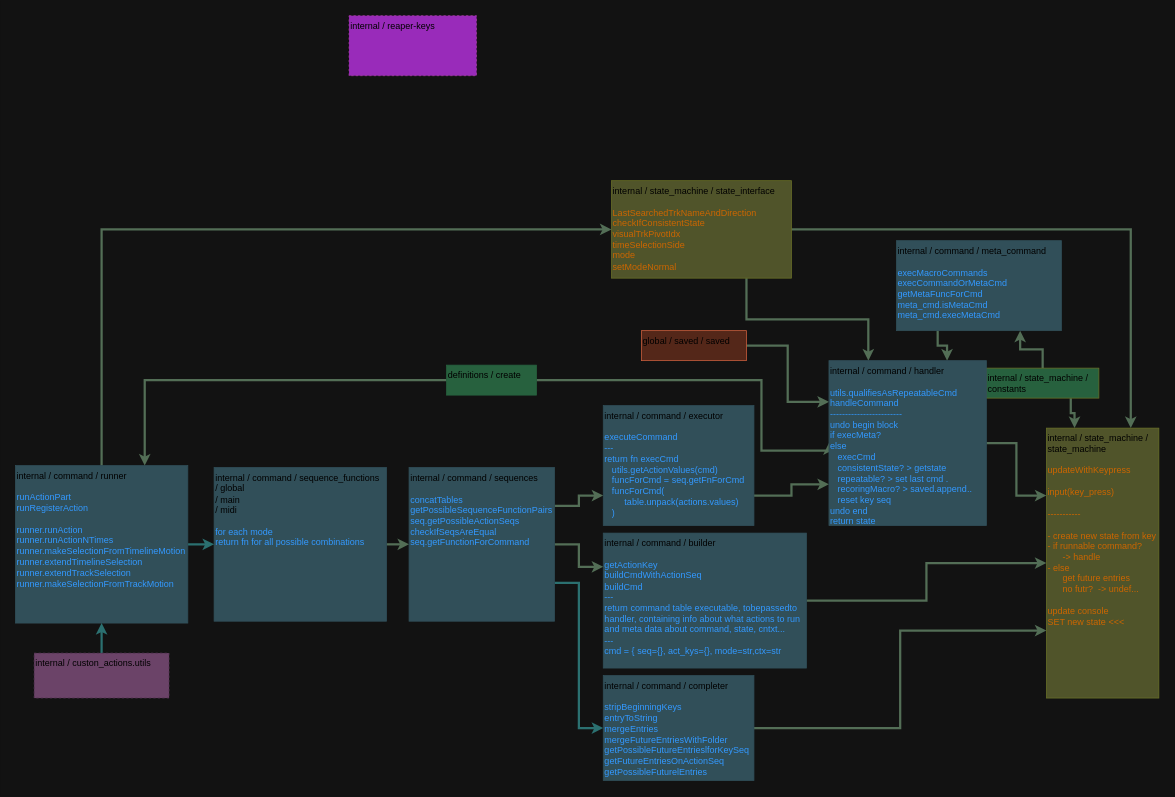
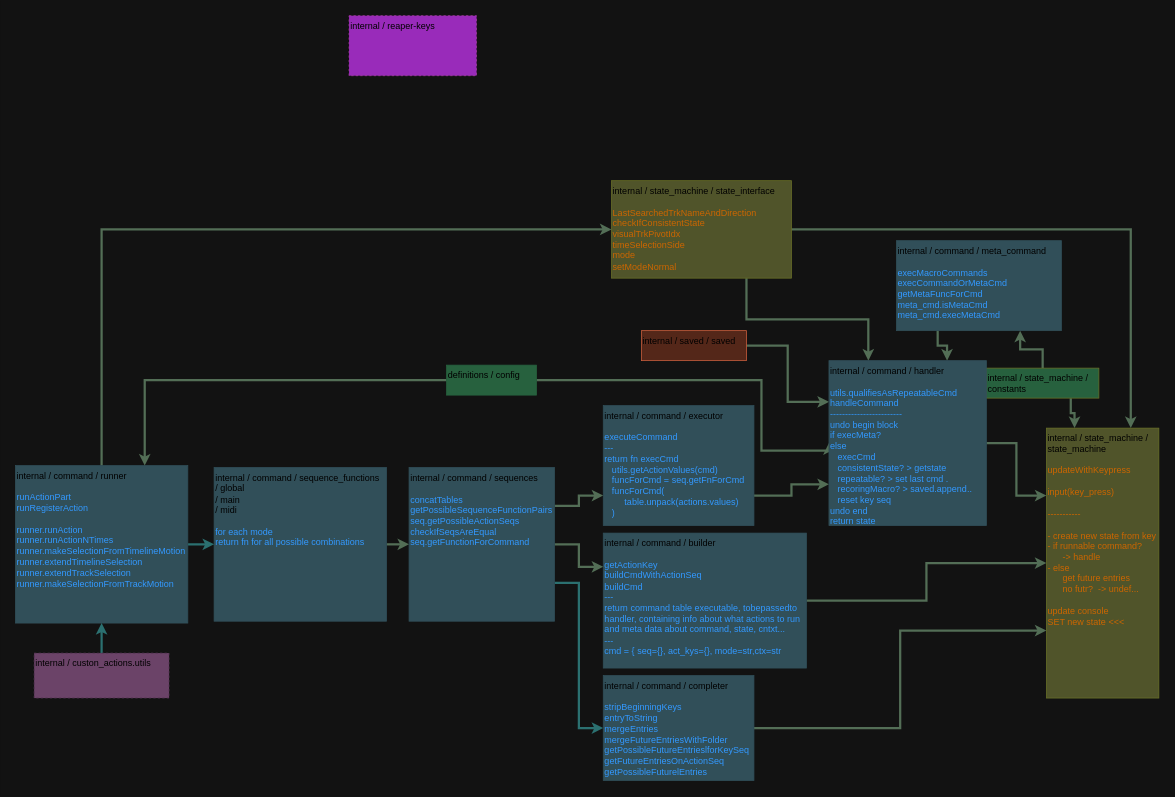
(692, 341) -> (695, 346)
(492, 381) -> (492, 376)
